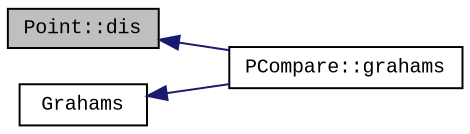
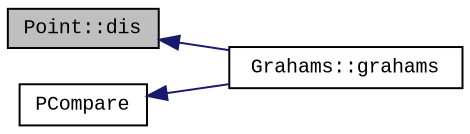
(346, 68) -> (346, 68)
(83, 105) -> (83, 105)
